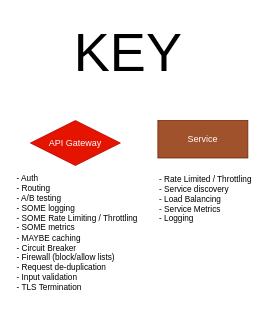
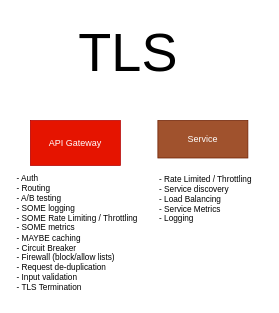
(128, 53) -> (128, 53)
(75, 143) -> (75, 143)
